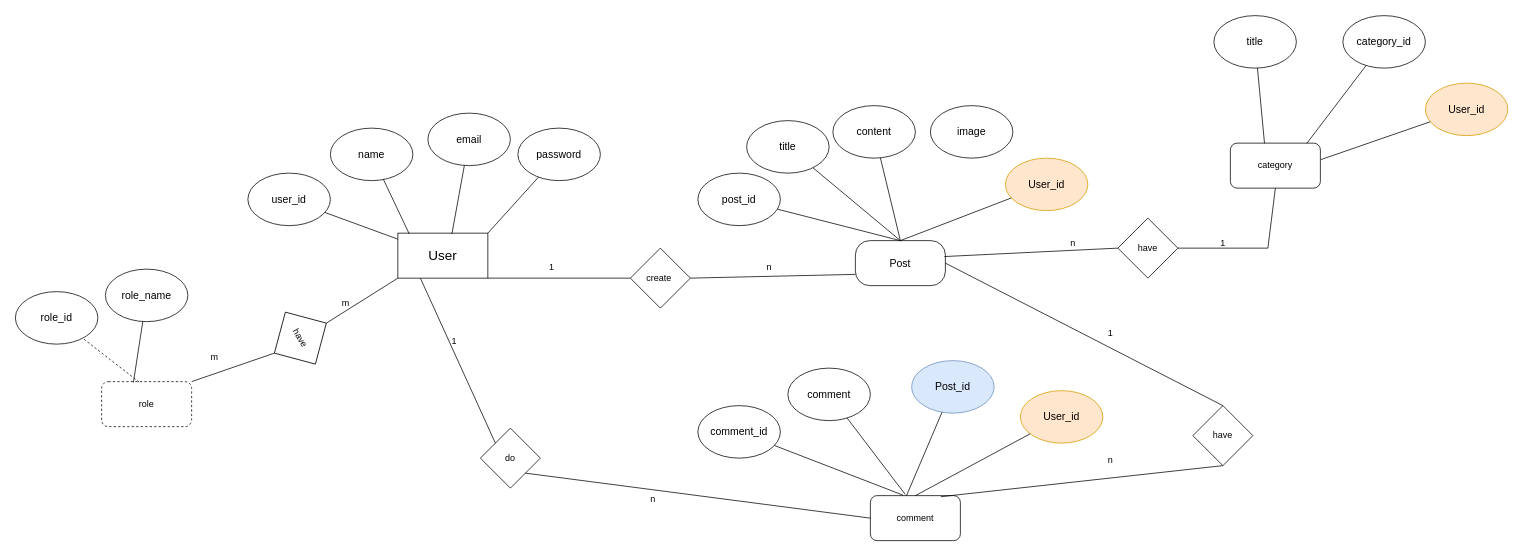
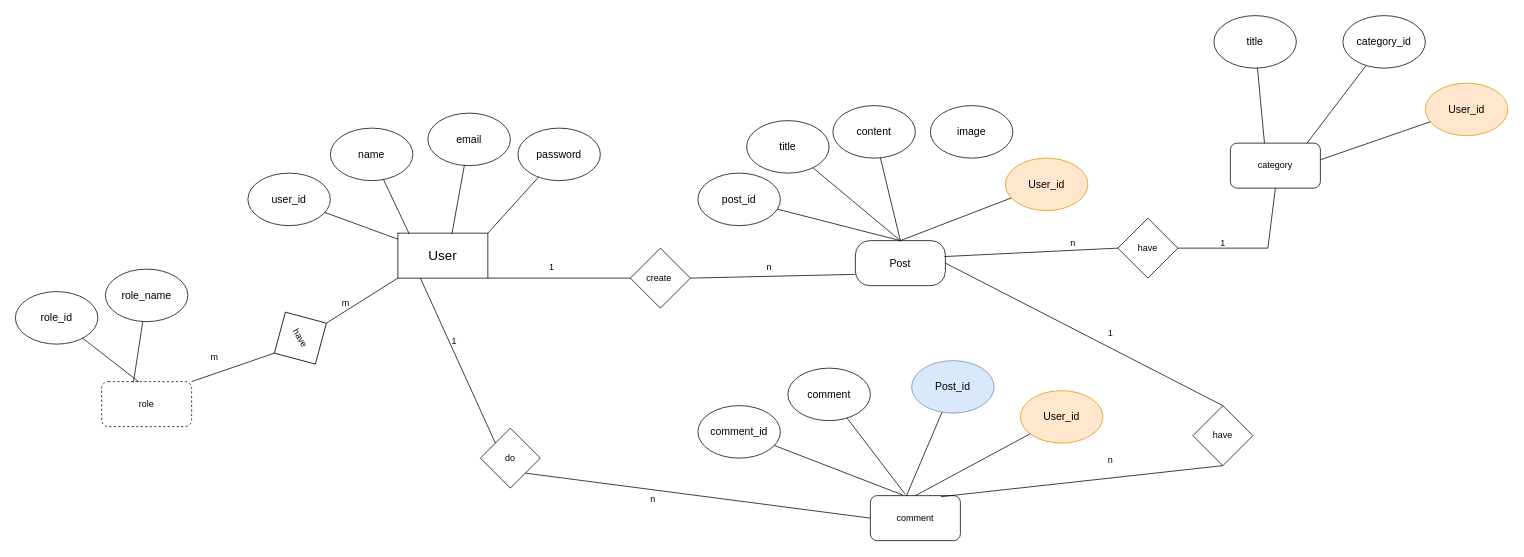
(110, 360) -> (110, 360)
